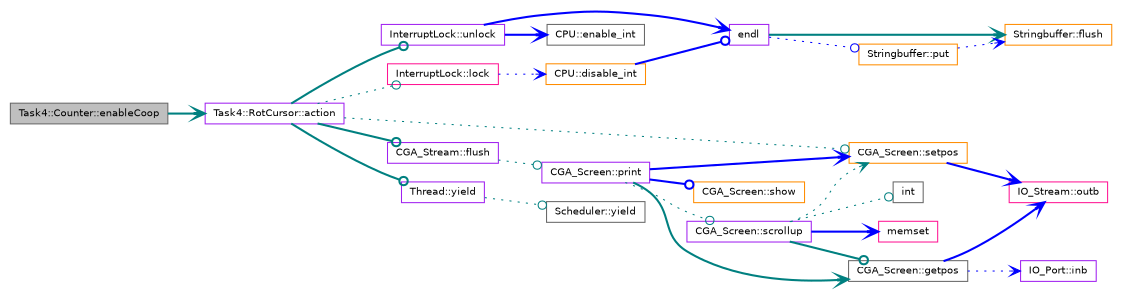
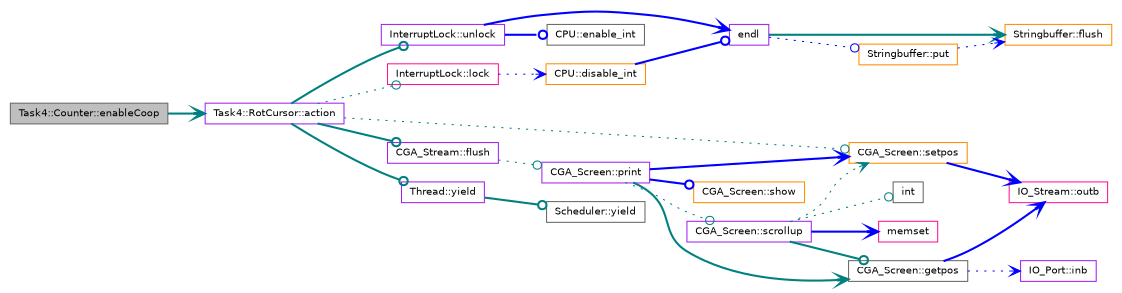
(521, 35) -> (521, 35)
(511, 201) -> (511, 201)
